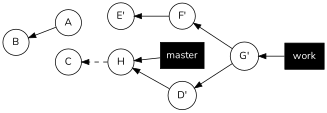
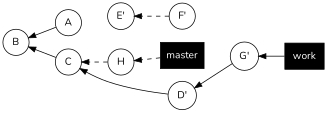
(155, 16) -> (155, 16)
(216, 38) -> none
none -> (46, 53)
(151, 59) -> (151, 59)
(154, 80) -> (126, 87)
